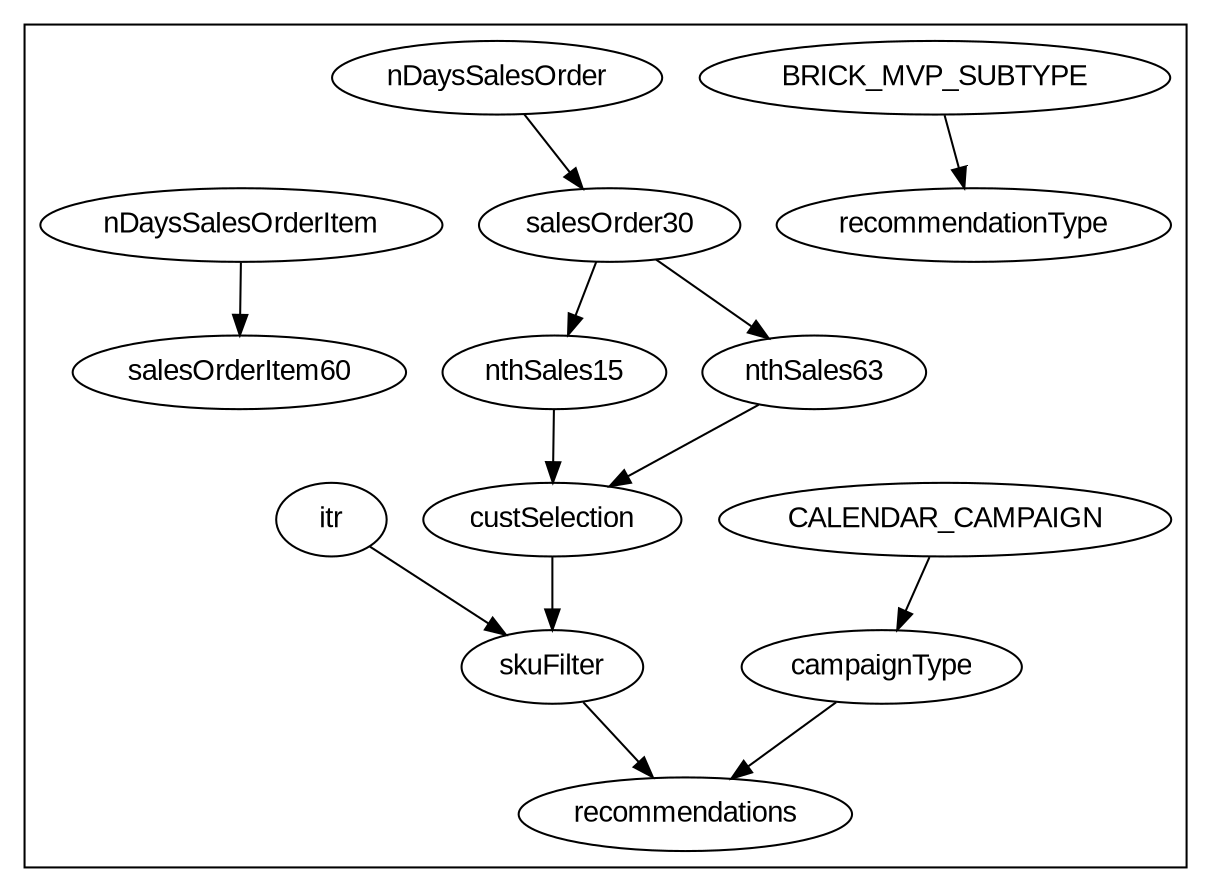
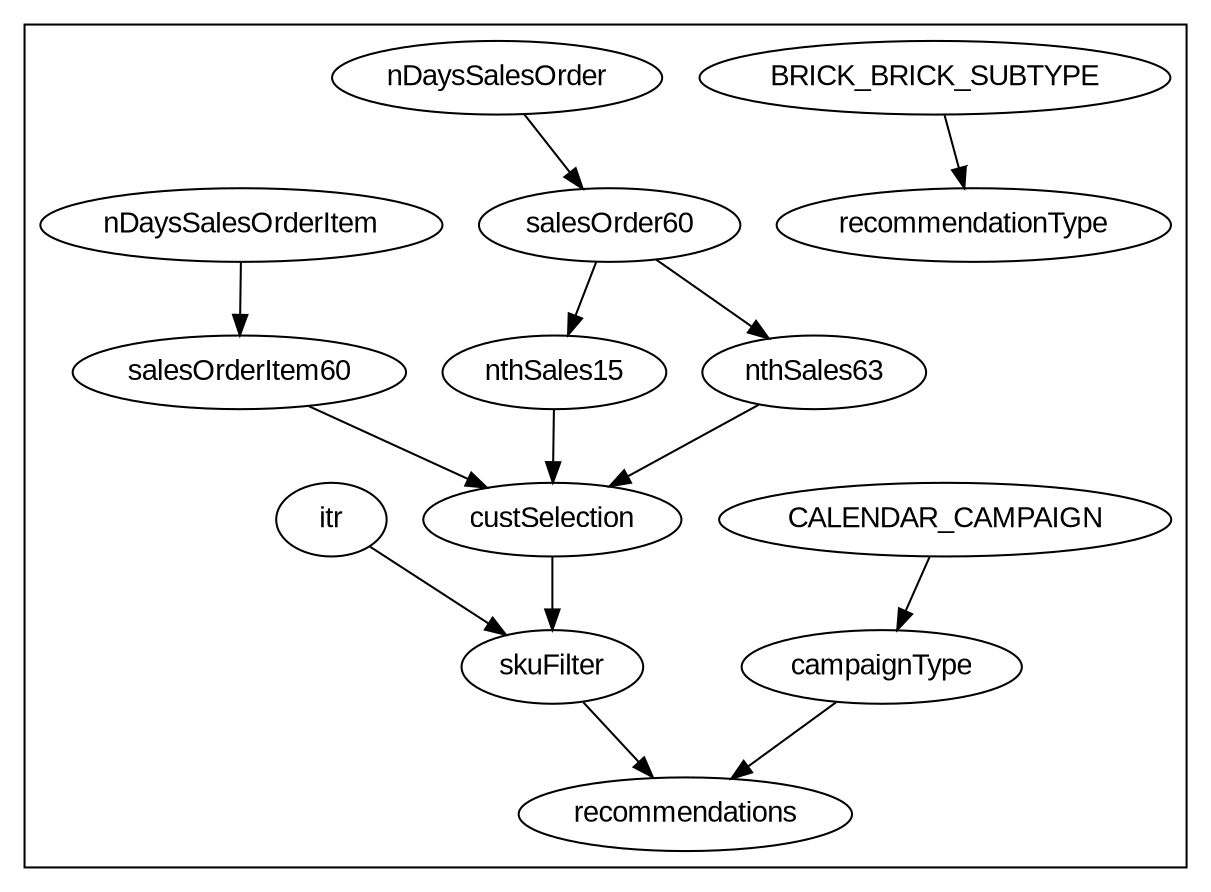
(935, 78) -> (935, 78)
(610, 225) -> (610, 225)
none -> (388, 443)
